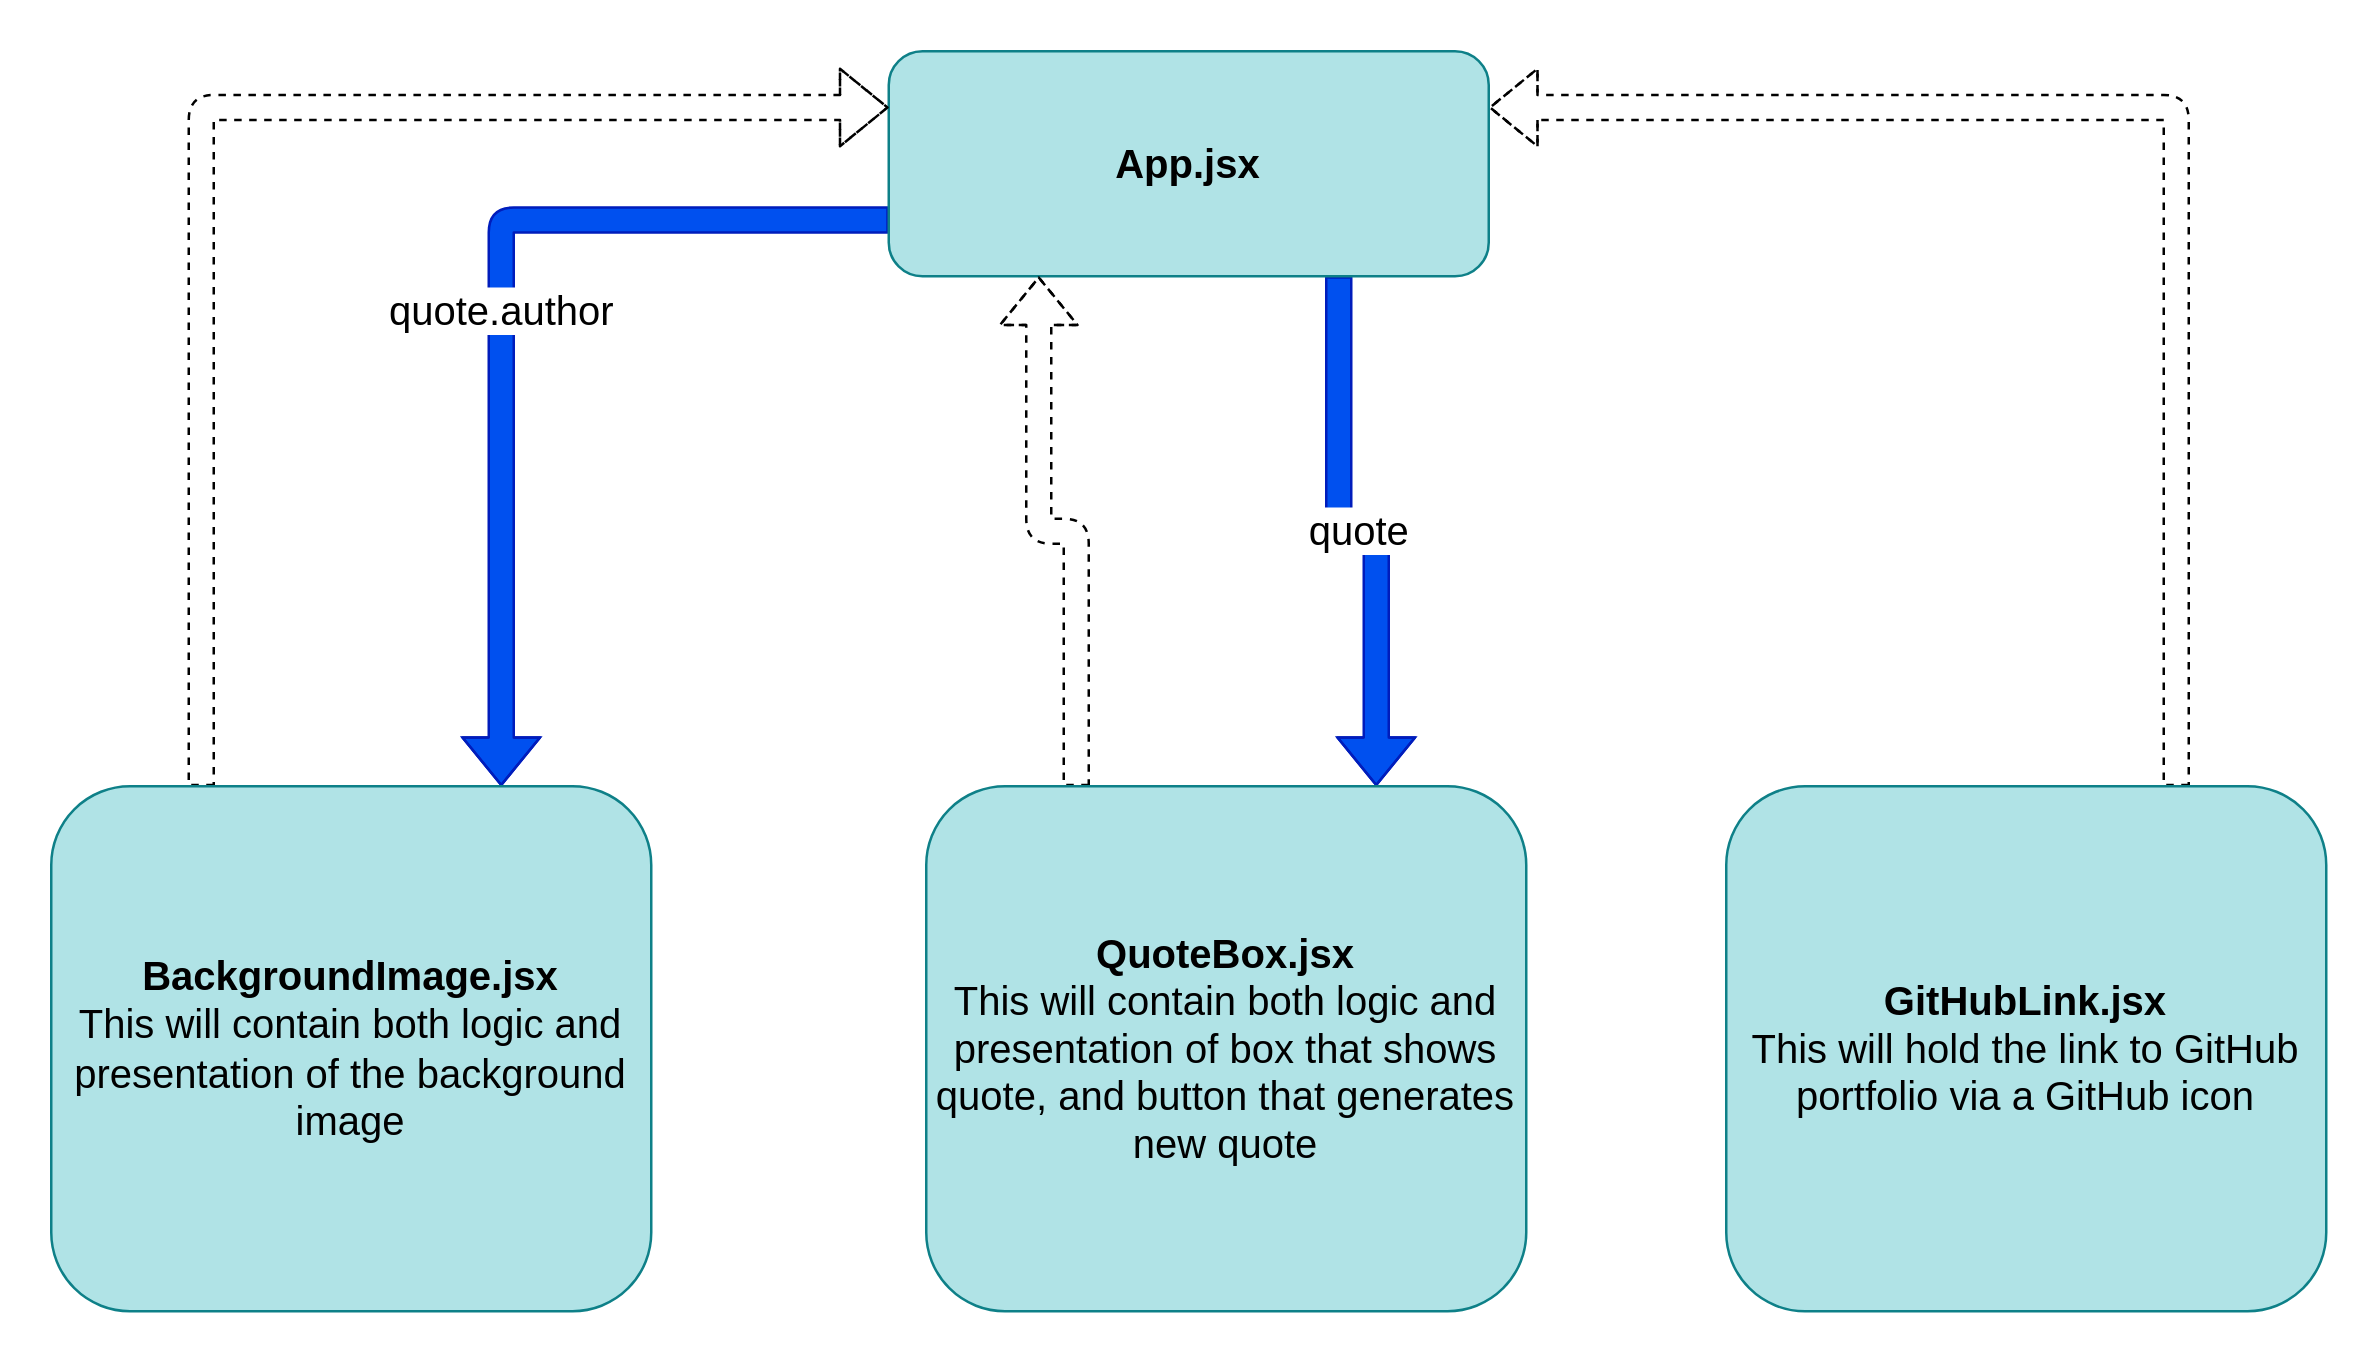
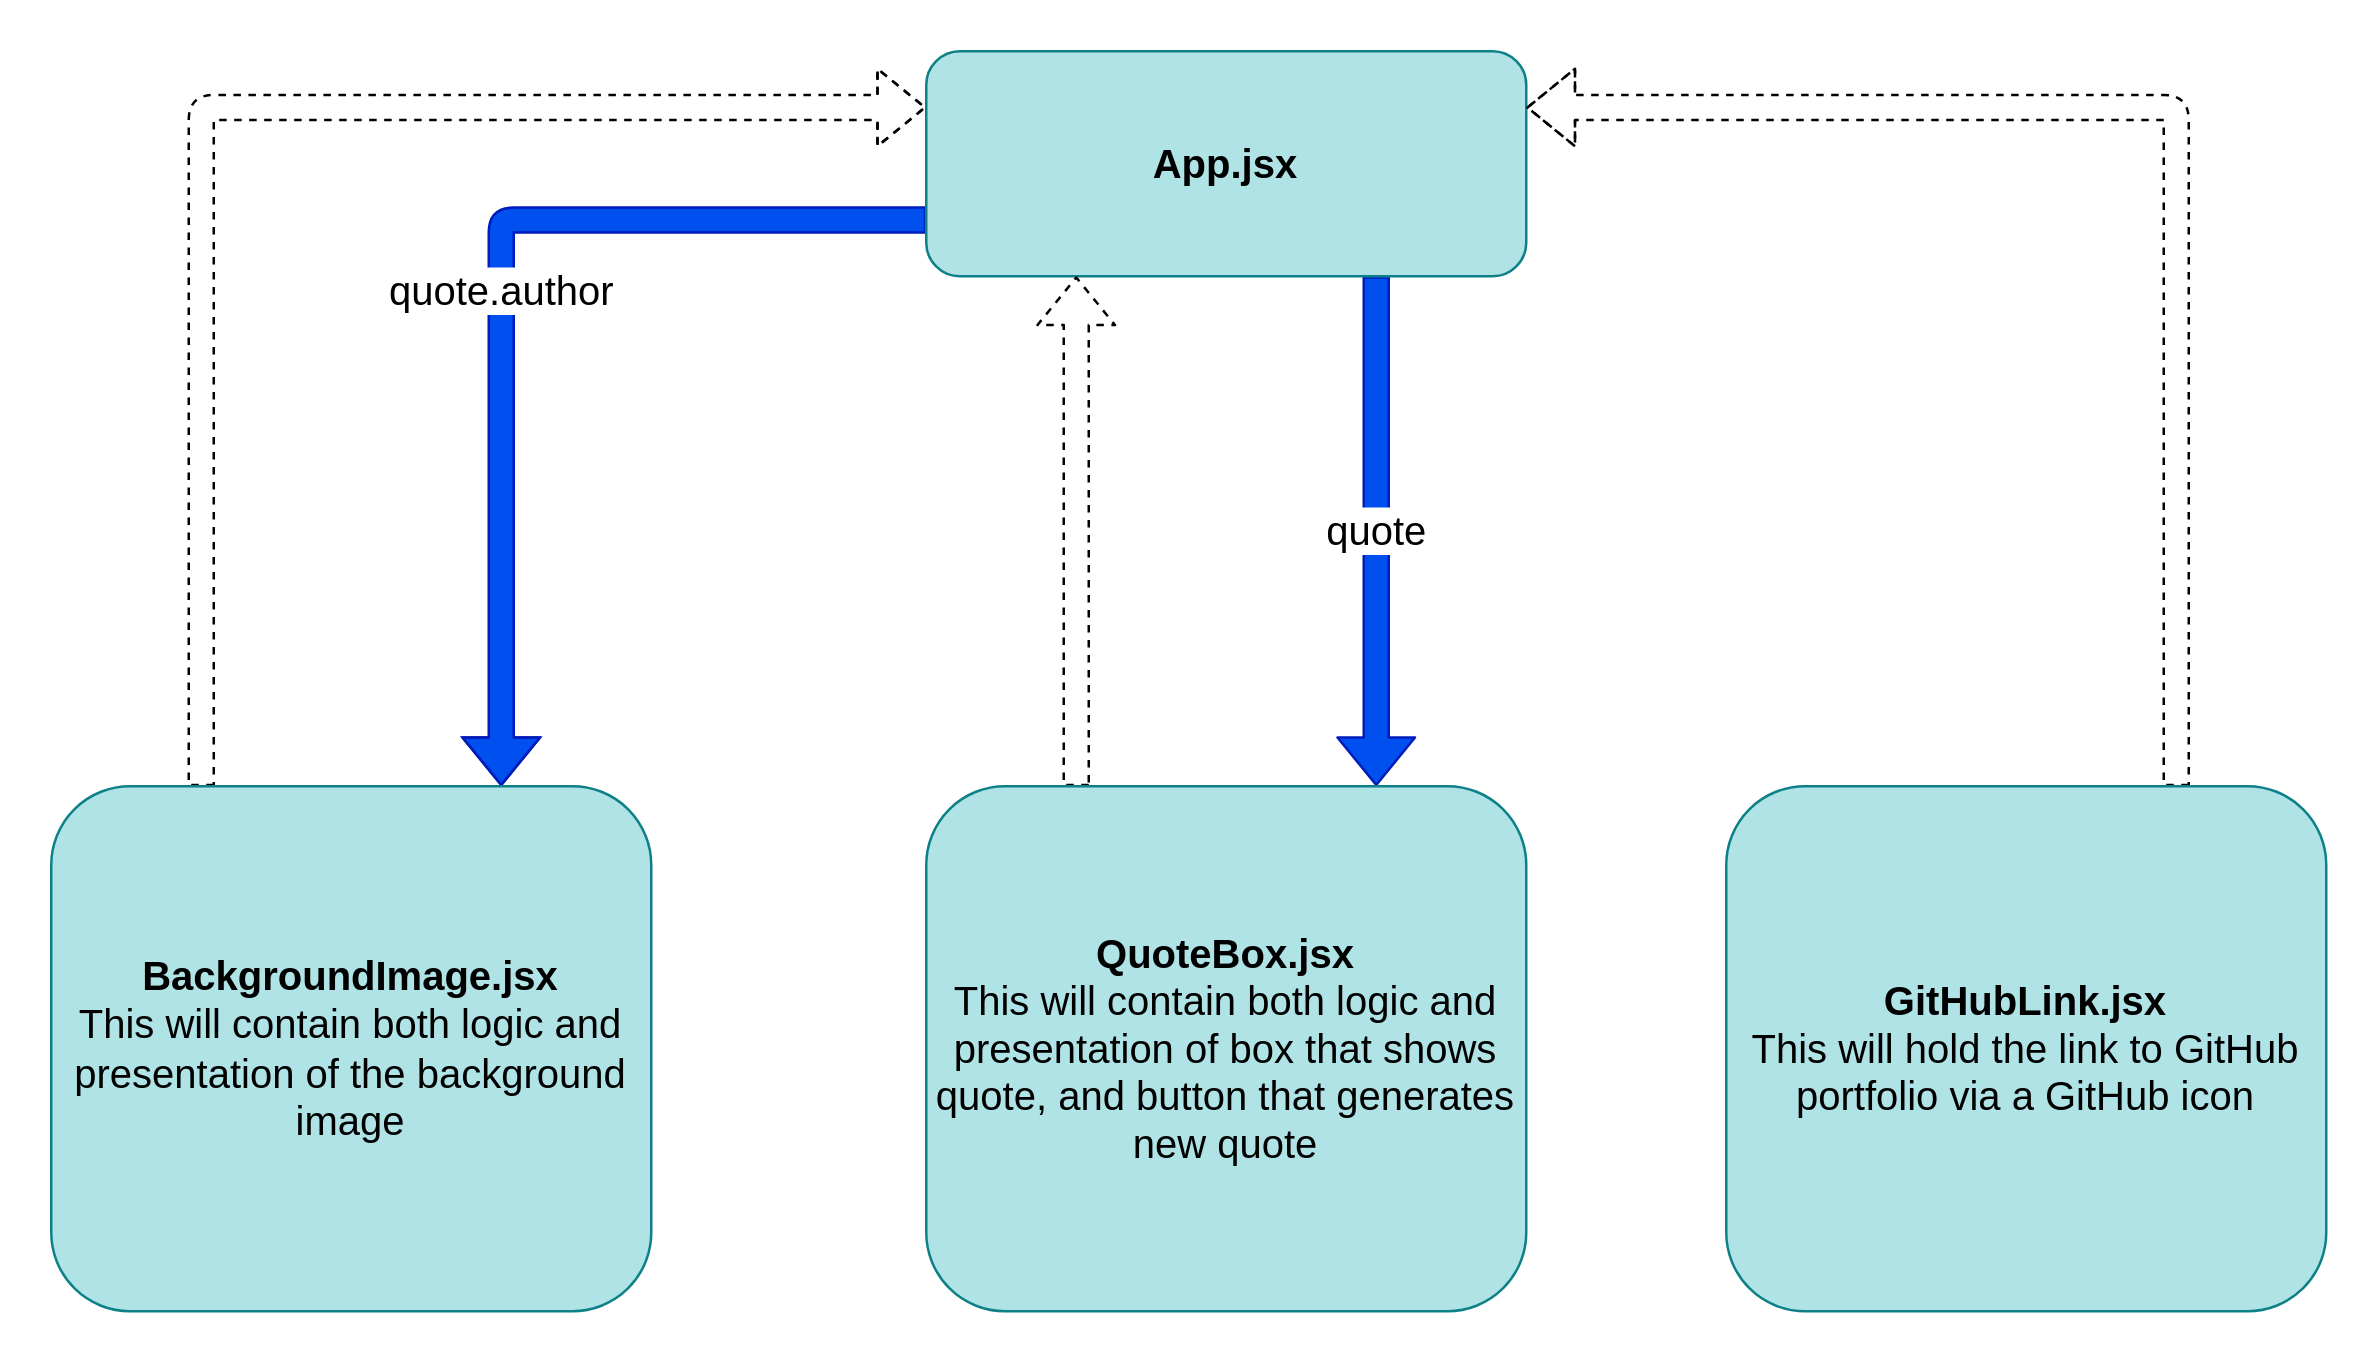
(1189, 164) -> (1226, 164)
